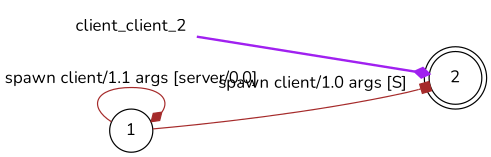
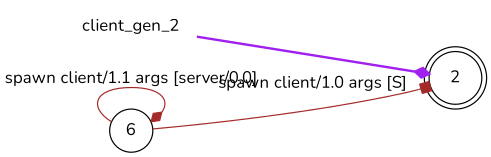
(131, 26) -> (131, 26)
(131, 131) -> (131, 131)
